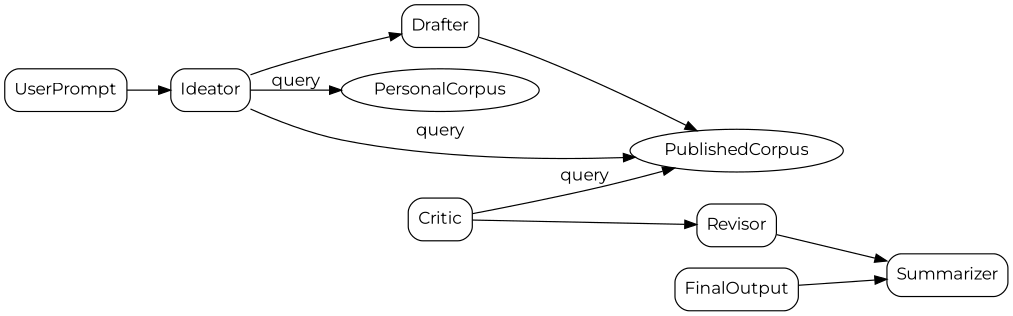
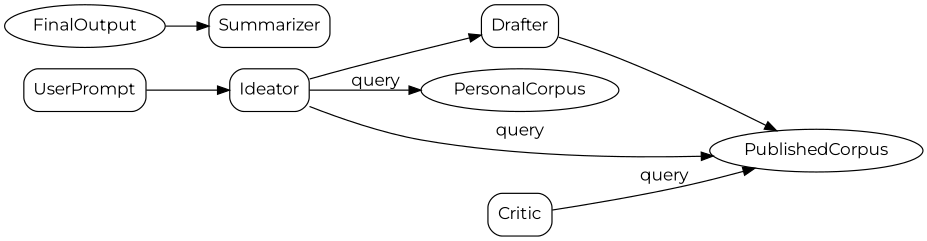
(737, 225) -> none
(737, 289) -> (85, 26)
